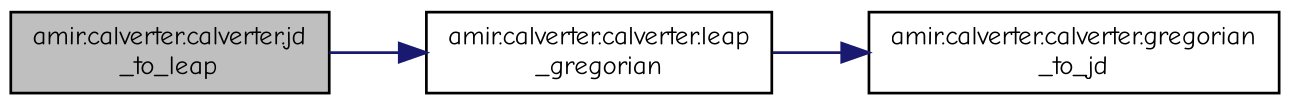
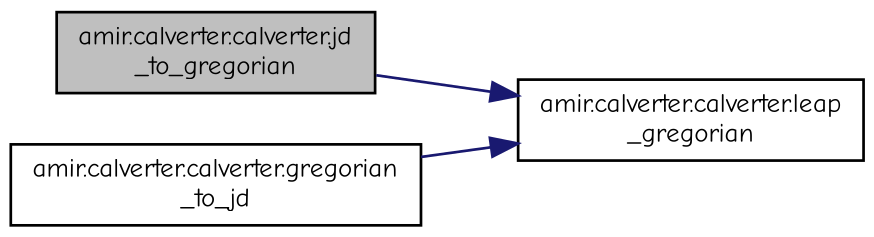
(170, 53) -> (216, 53)
(807, 53) -> (456, 152)
